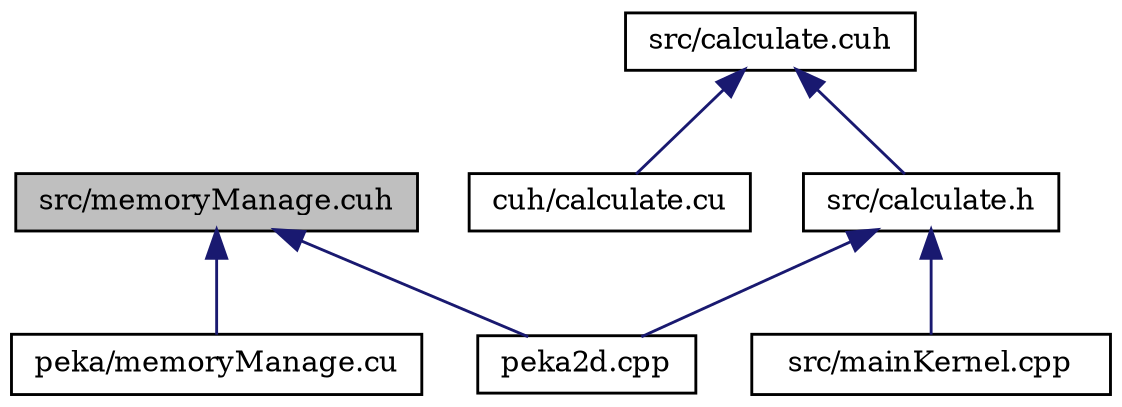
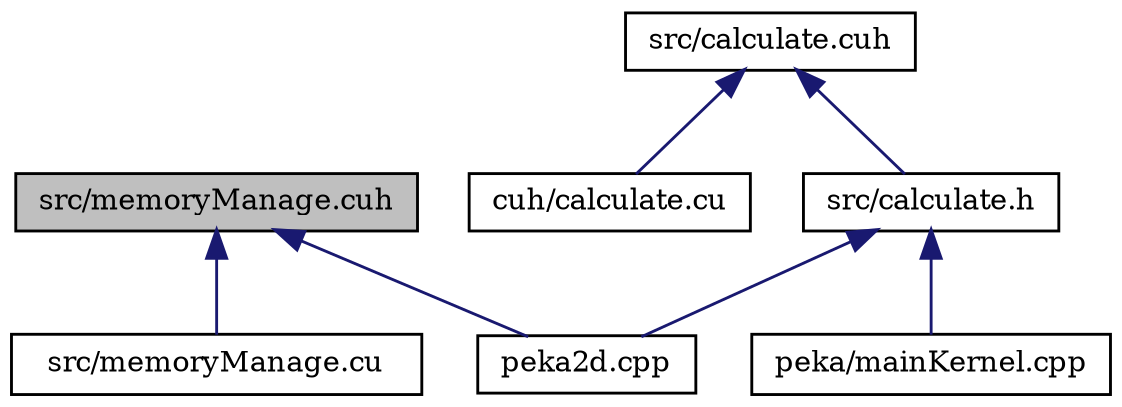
(217, 364) -> (217, 364)
(931, 364) -> (931, 364)
